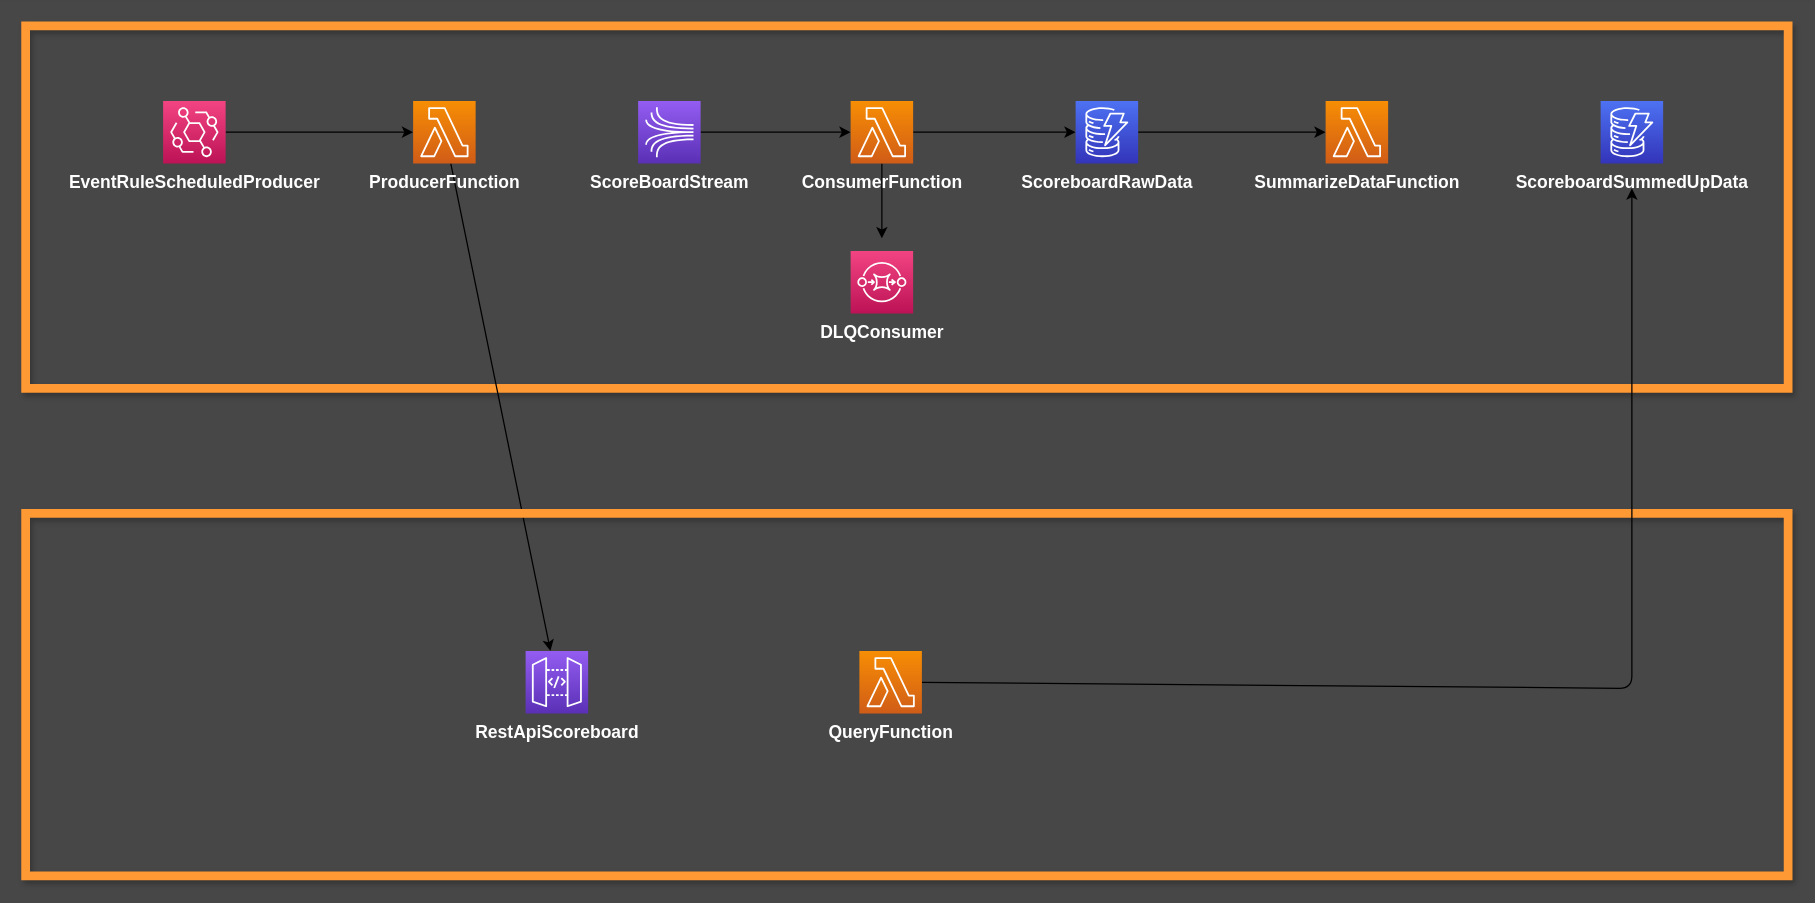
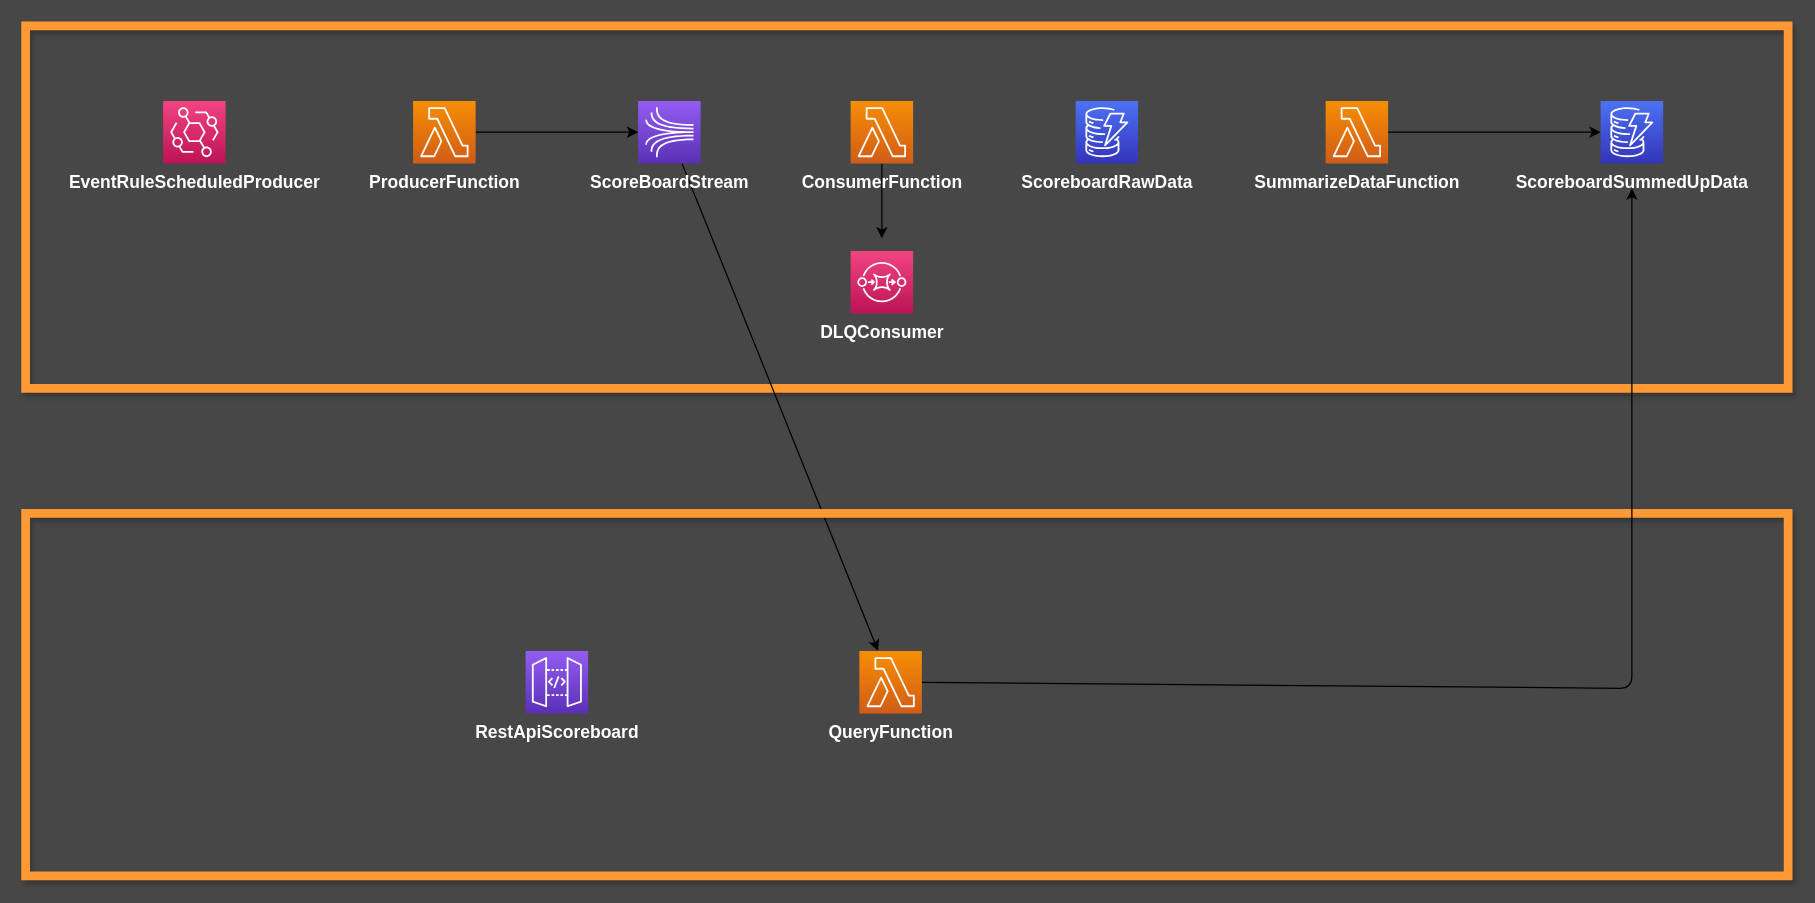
(315, 132) -> none
(772, 132) -> (773, 390)
(990, 132) -> none
(1227, 132) -> none
none -> (1490, 132)
(497, 390) -> (553, 132)
